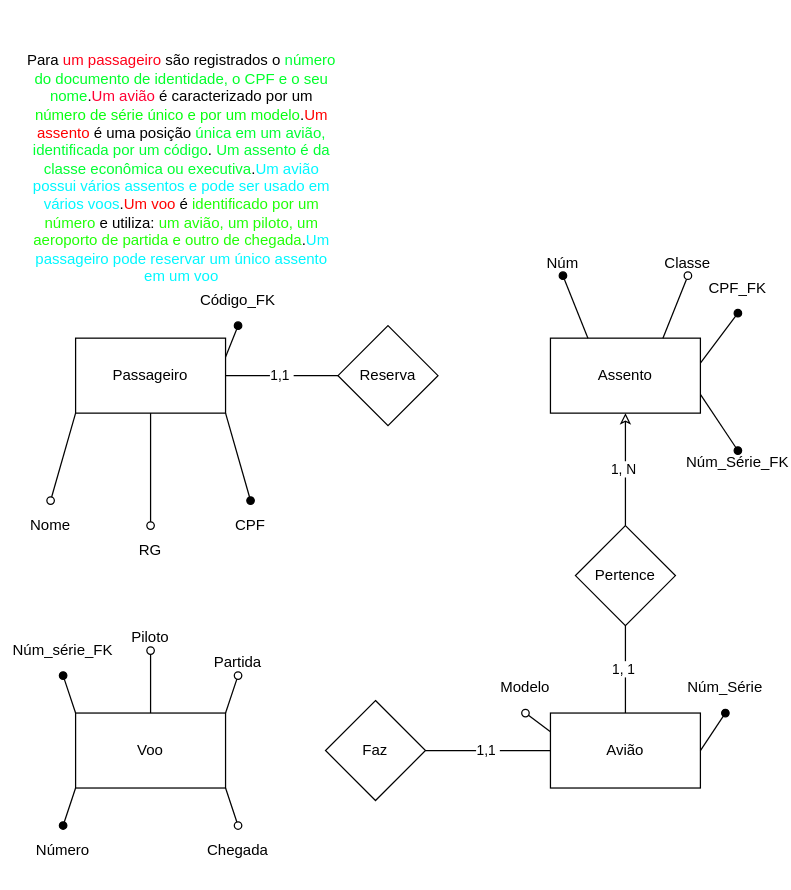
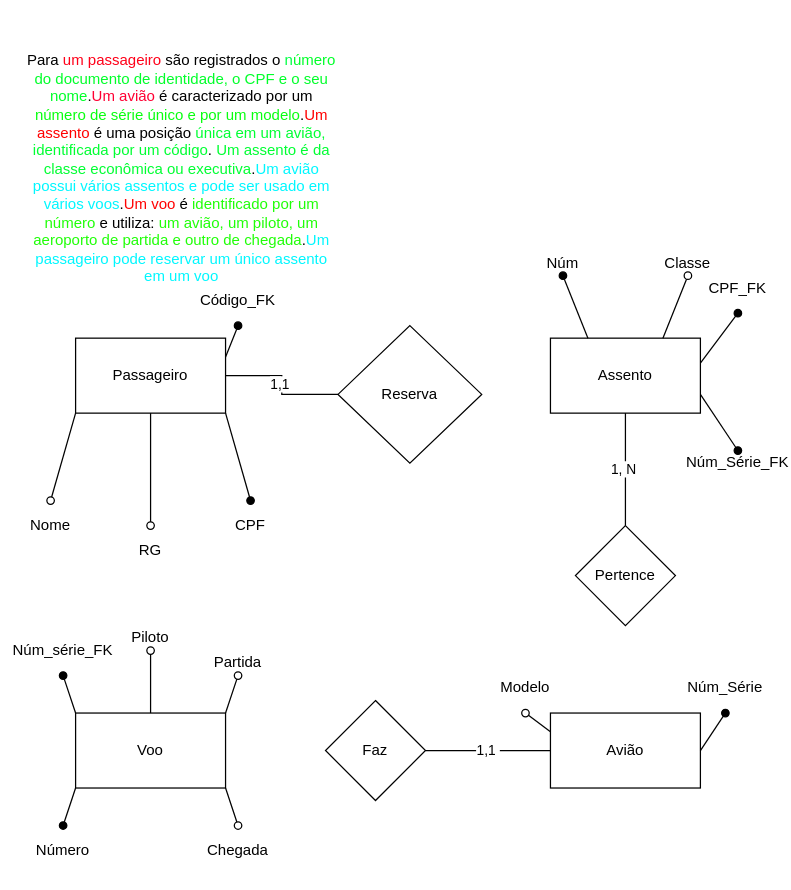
(388, 376) -> (410, 394)
(626, 423) -> (626, 419)
(626, 692) -> none
